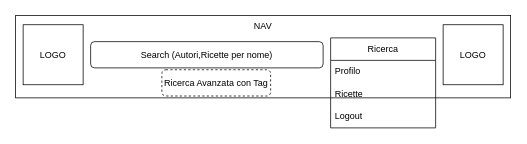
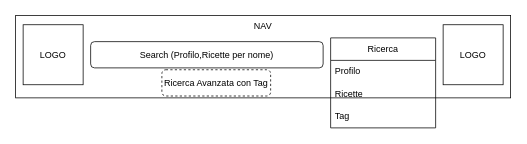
(207, 55) -> (207, 55)
(350, 117) -> (342, 117)
